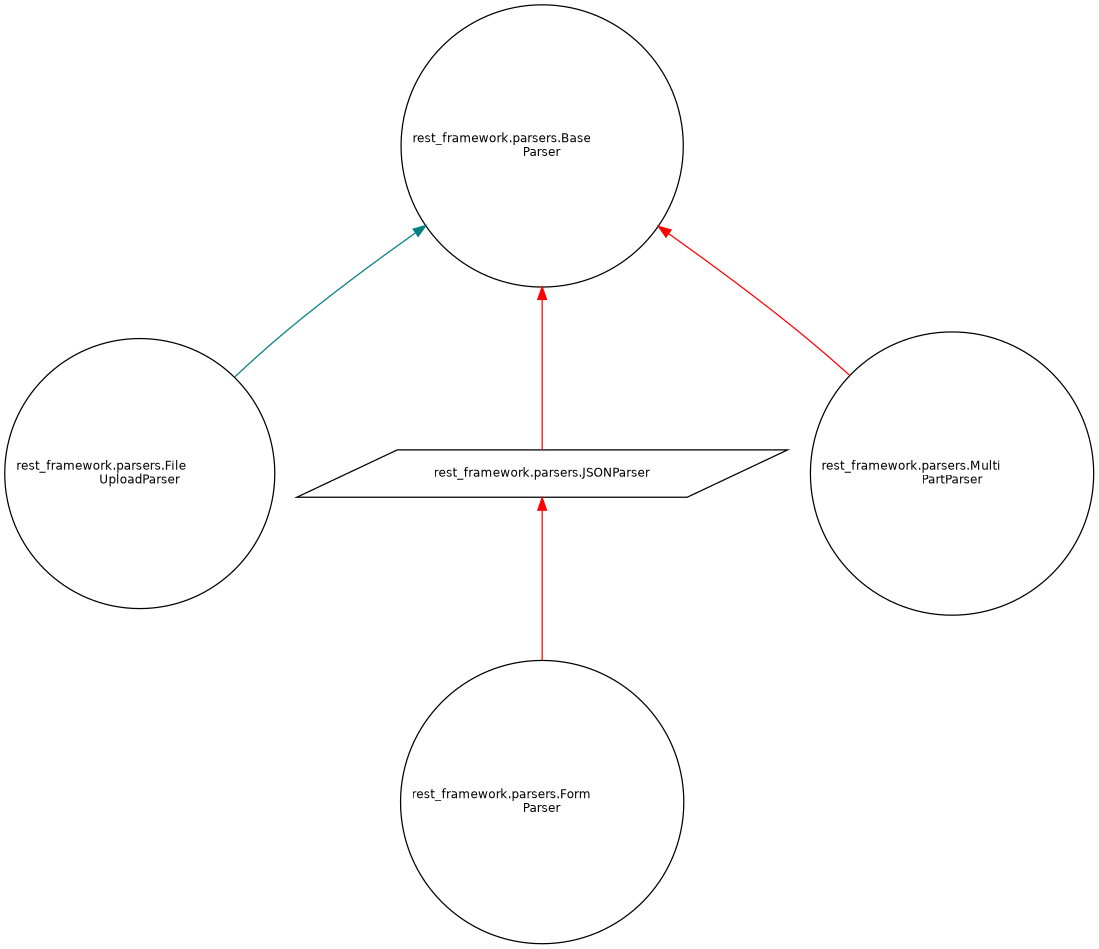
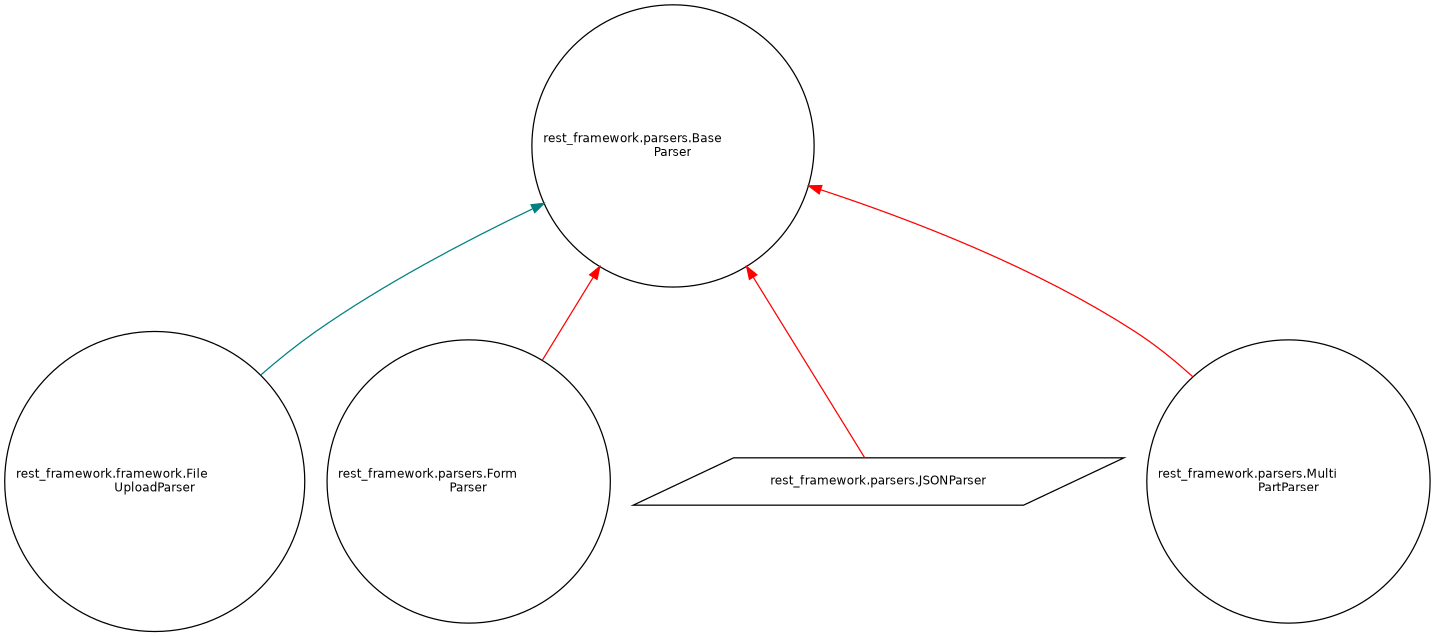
(140, 474) -> (155, 481)
(542, 585) -> (568, 319)
